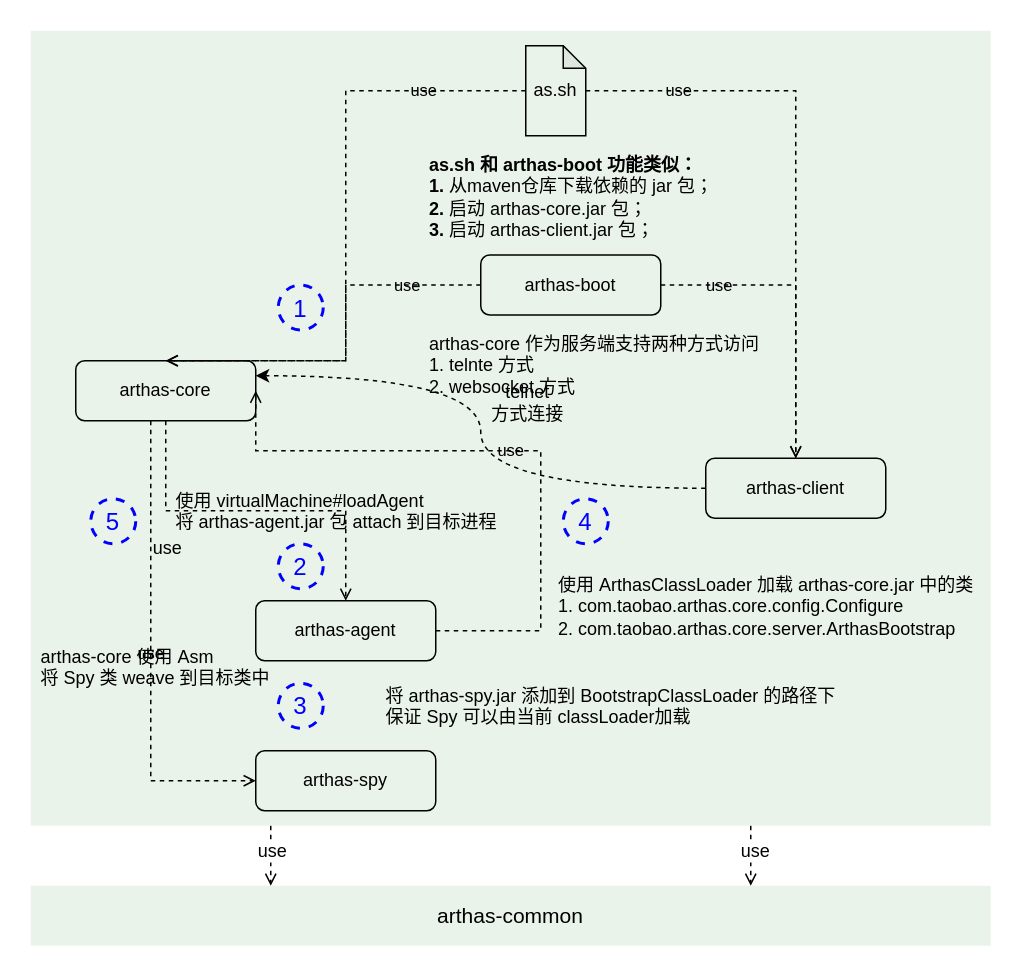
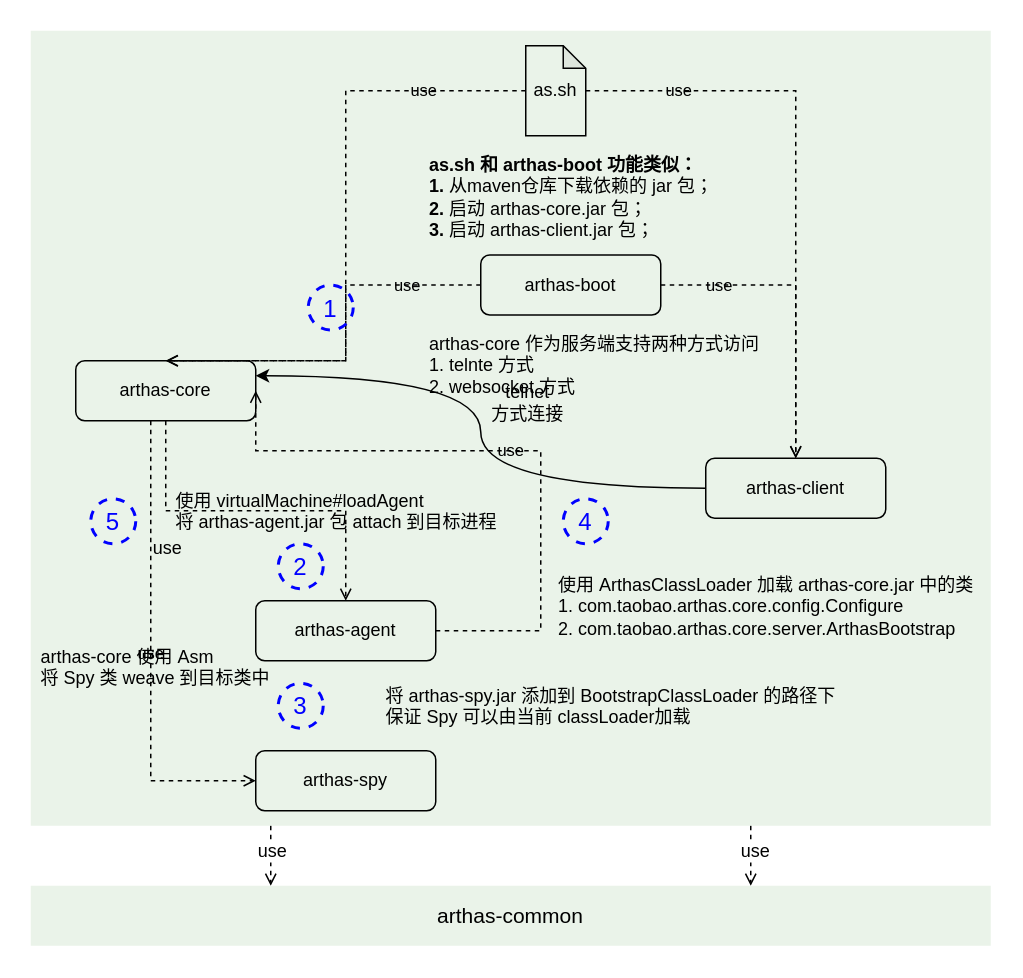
(301, 308) -> (331, 308)
(482, 436) -> (482, 436)
